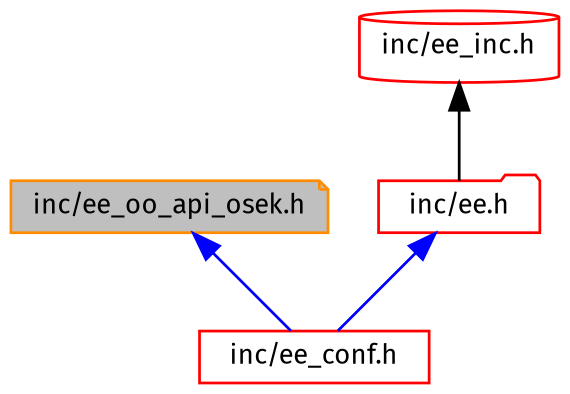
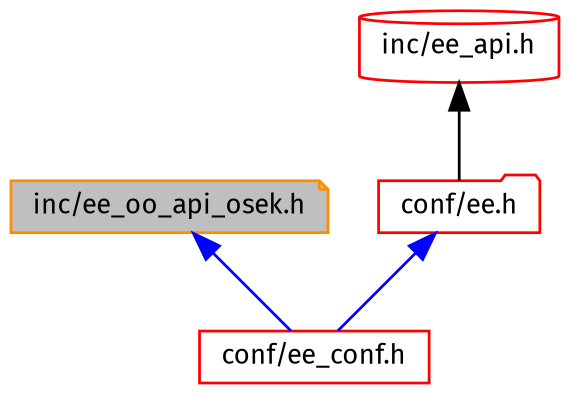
(459, 47) -> (459, 47)
(459, 207) -> (459, 207)
(314, 357) -> (314, 357)
